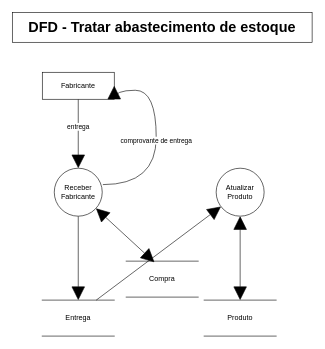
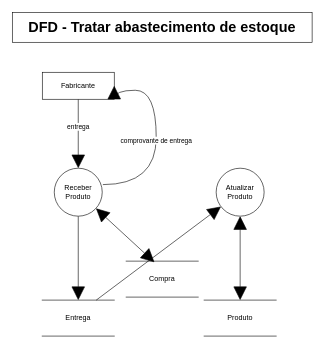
(78, 192) -> (78, 192)
